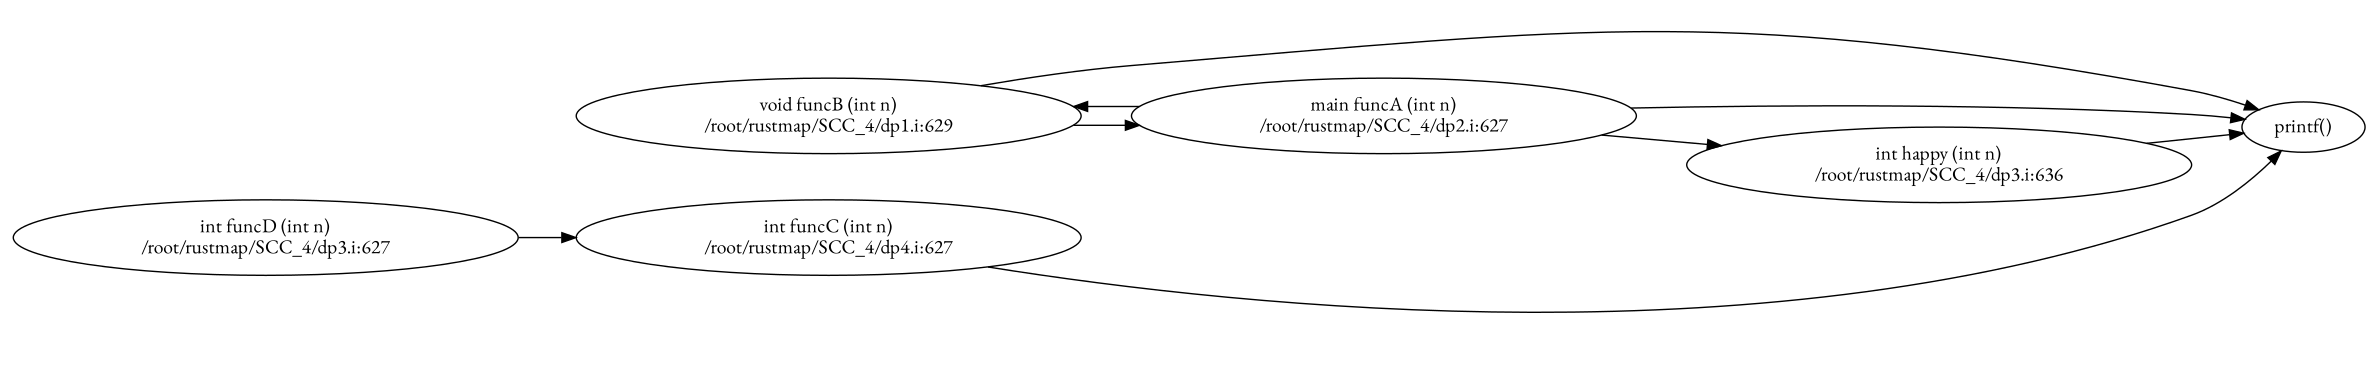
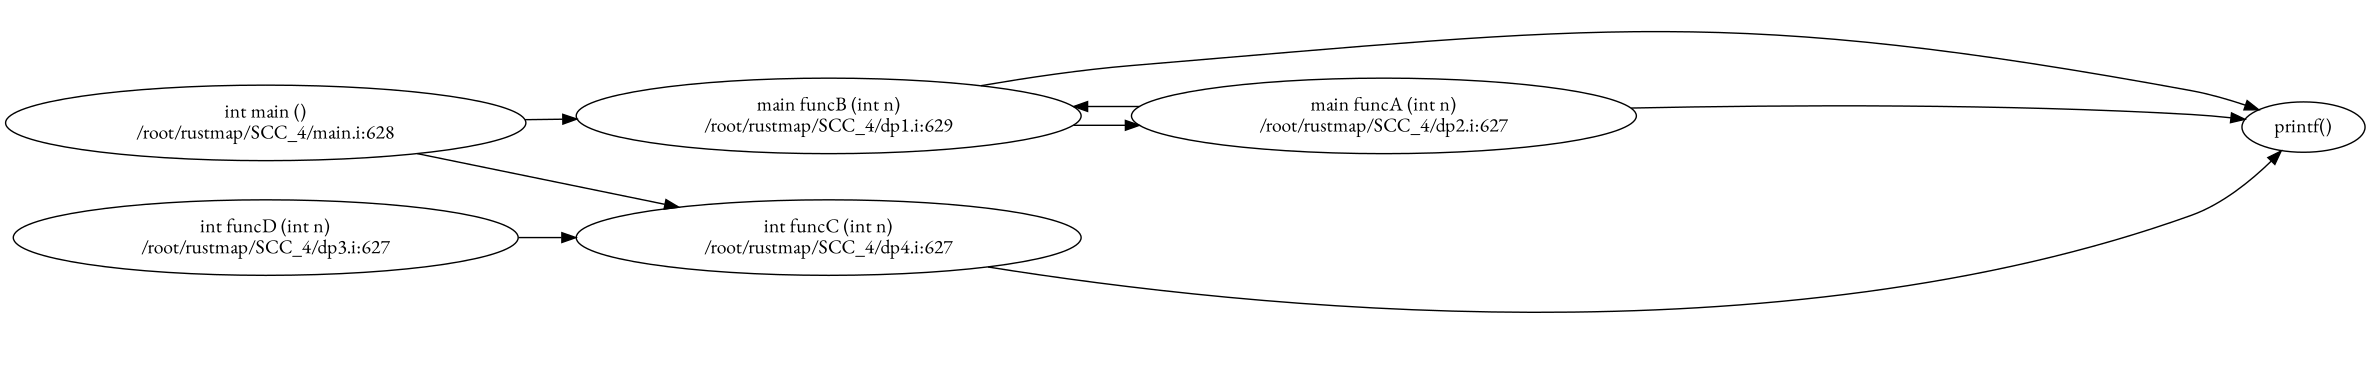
(829, 116) -> (829, 116)
none -> (266, 123)
(1939, 165) -> none
